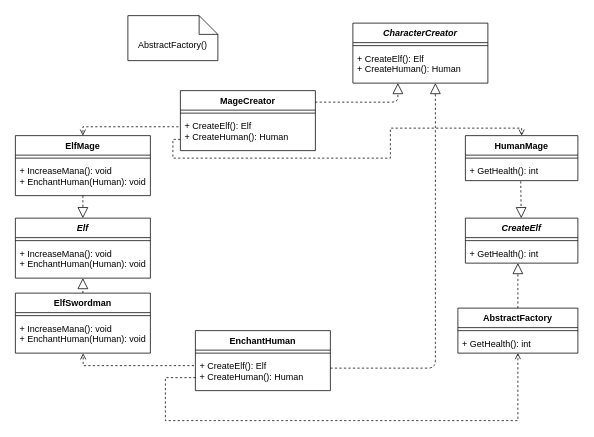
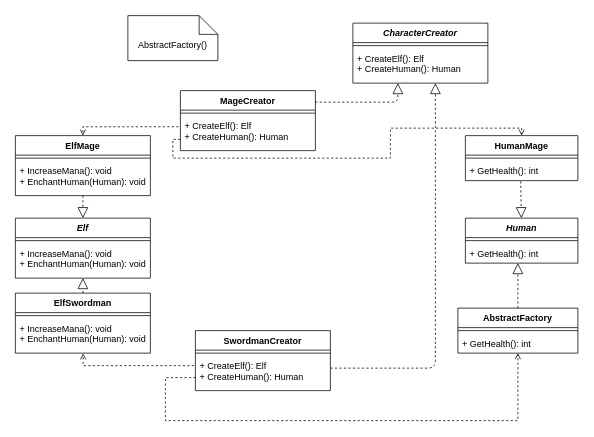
(521, 228) -> (521, 228)
(263, 341) -> (263, 341)
